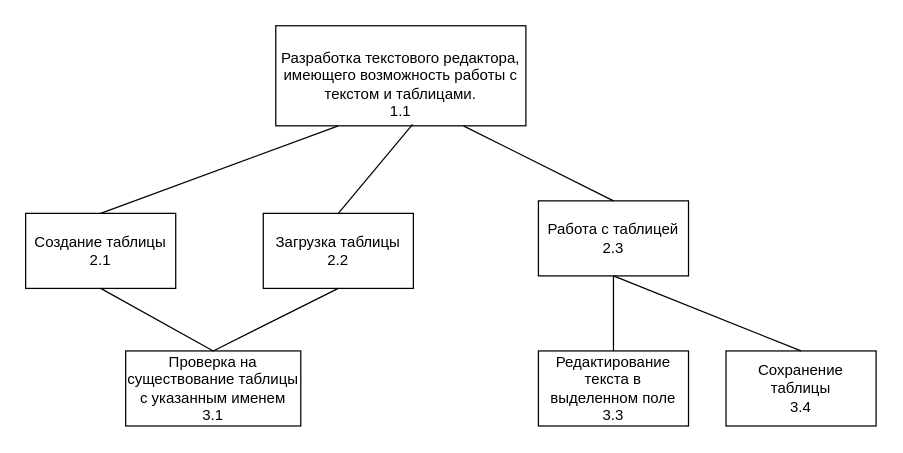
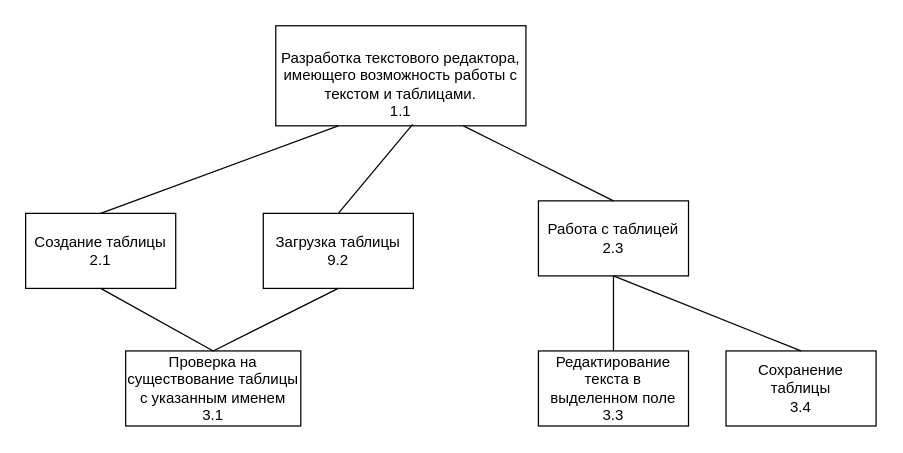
(338, 251) -> (338, 251)
